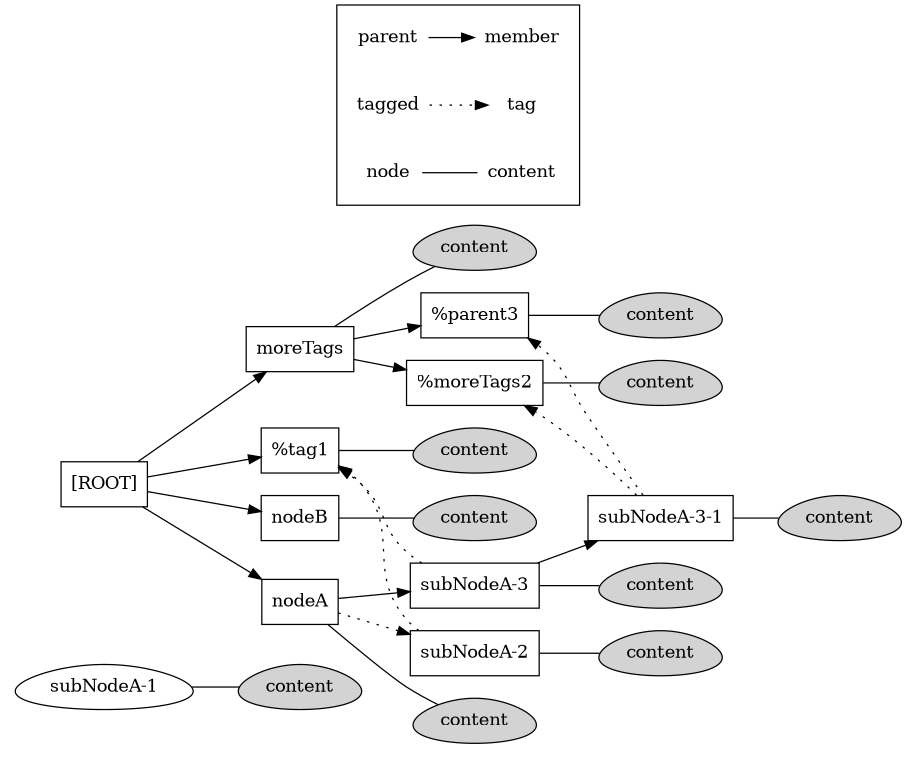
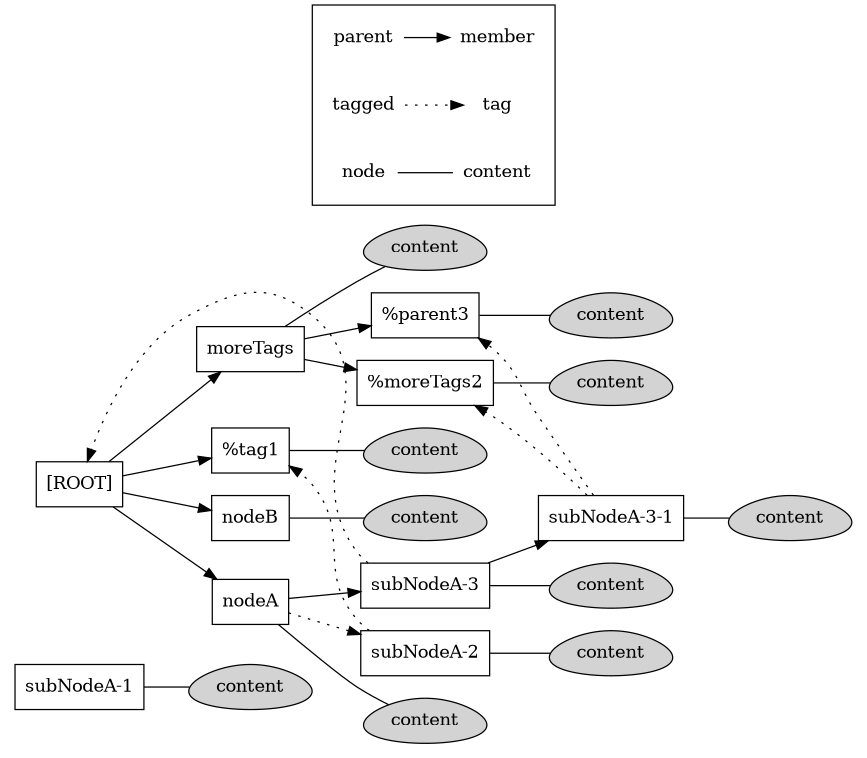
(389, 530) -> (298, 305)
(104, 687) -> (79, 687)
